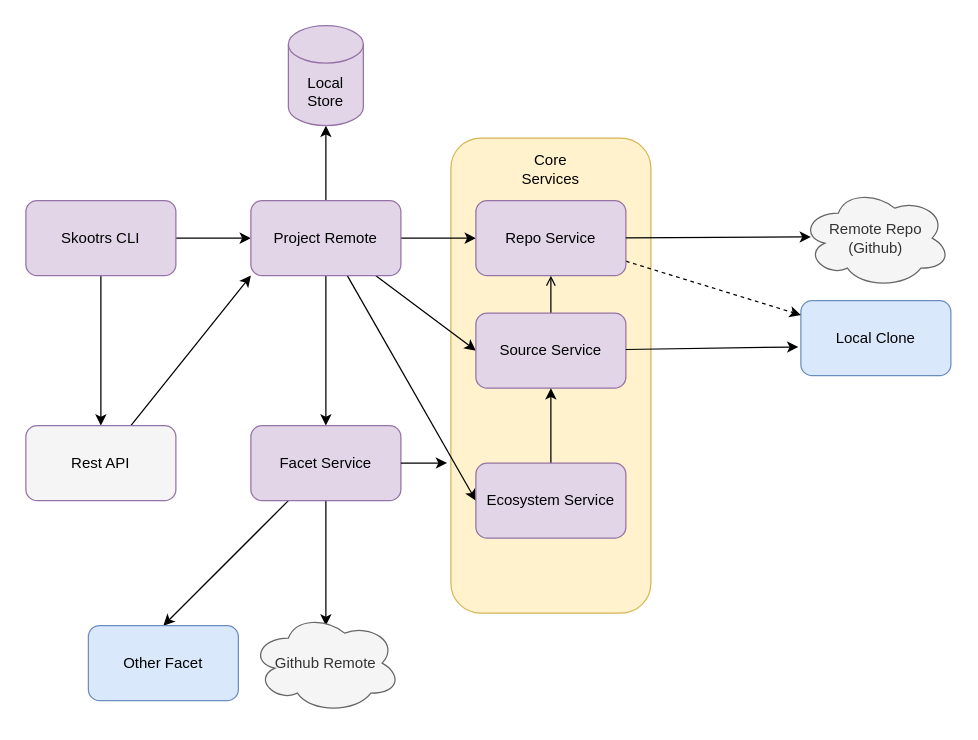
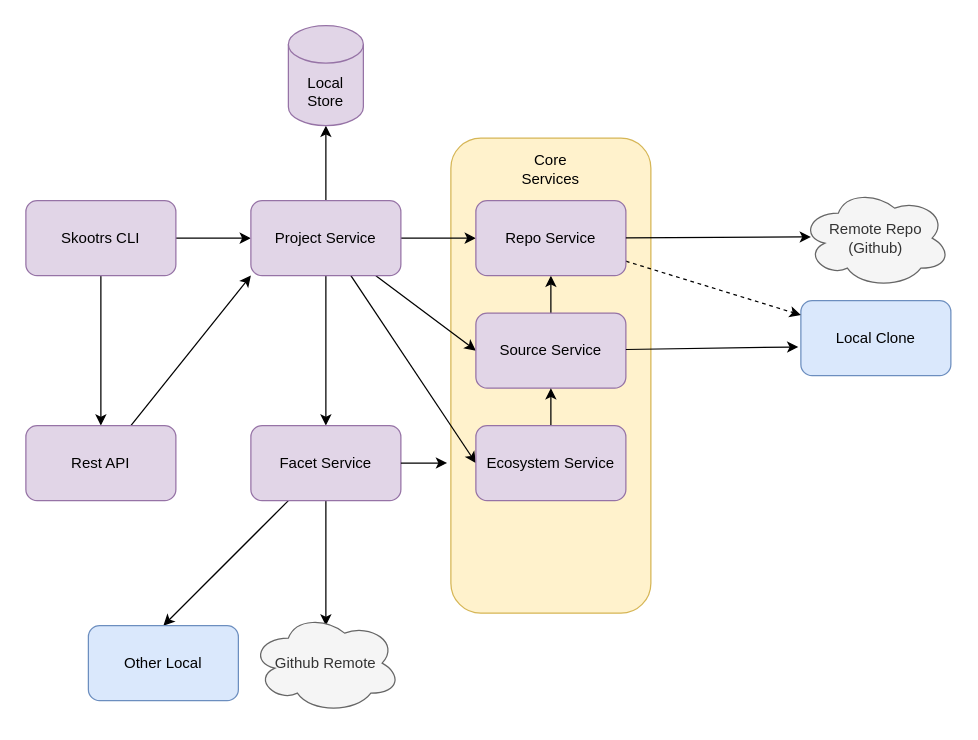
(326, 238) -> (326, 238)
(551, 283) -> (551, 286)
(101, 463) -> (101, 463)
(551, 501) -> (551, 463)
(163, 663) -> (163, 663)
